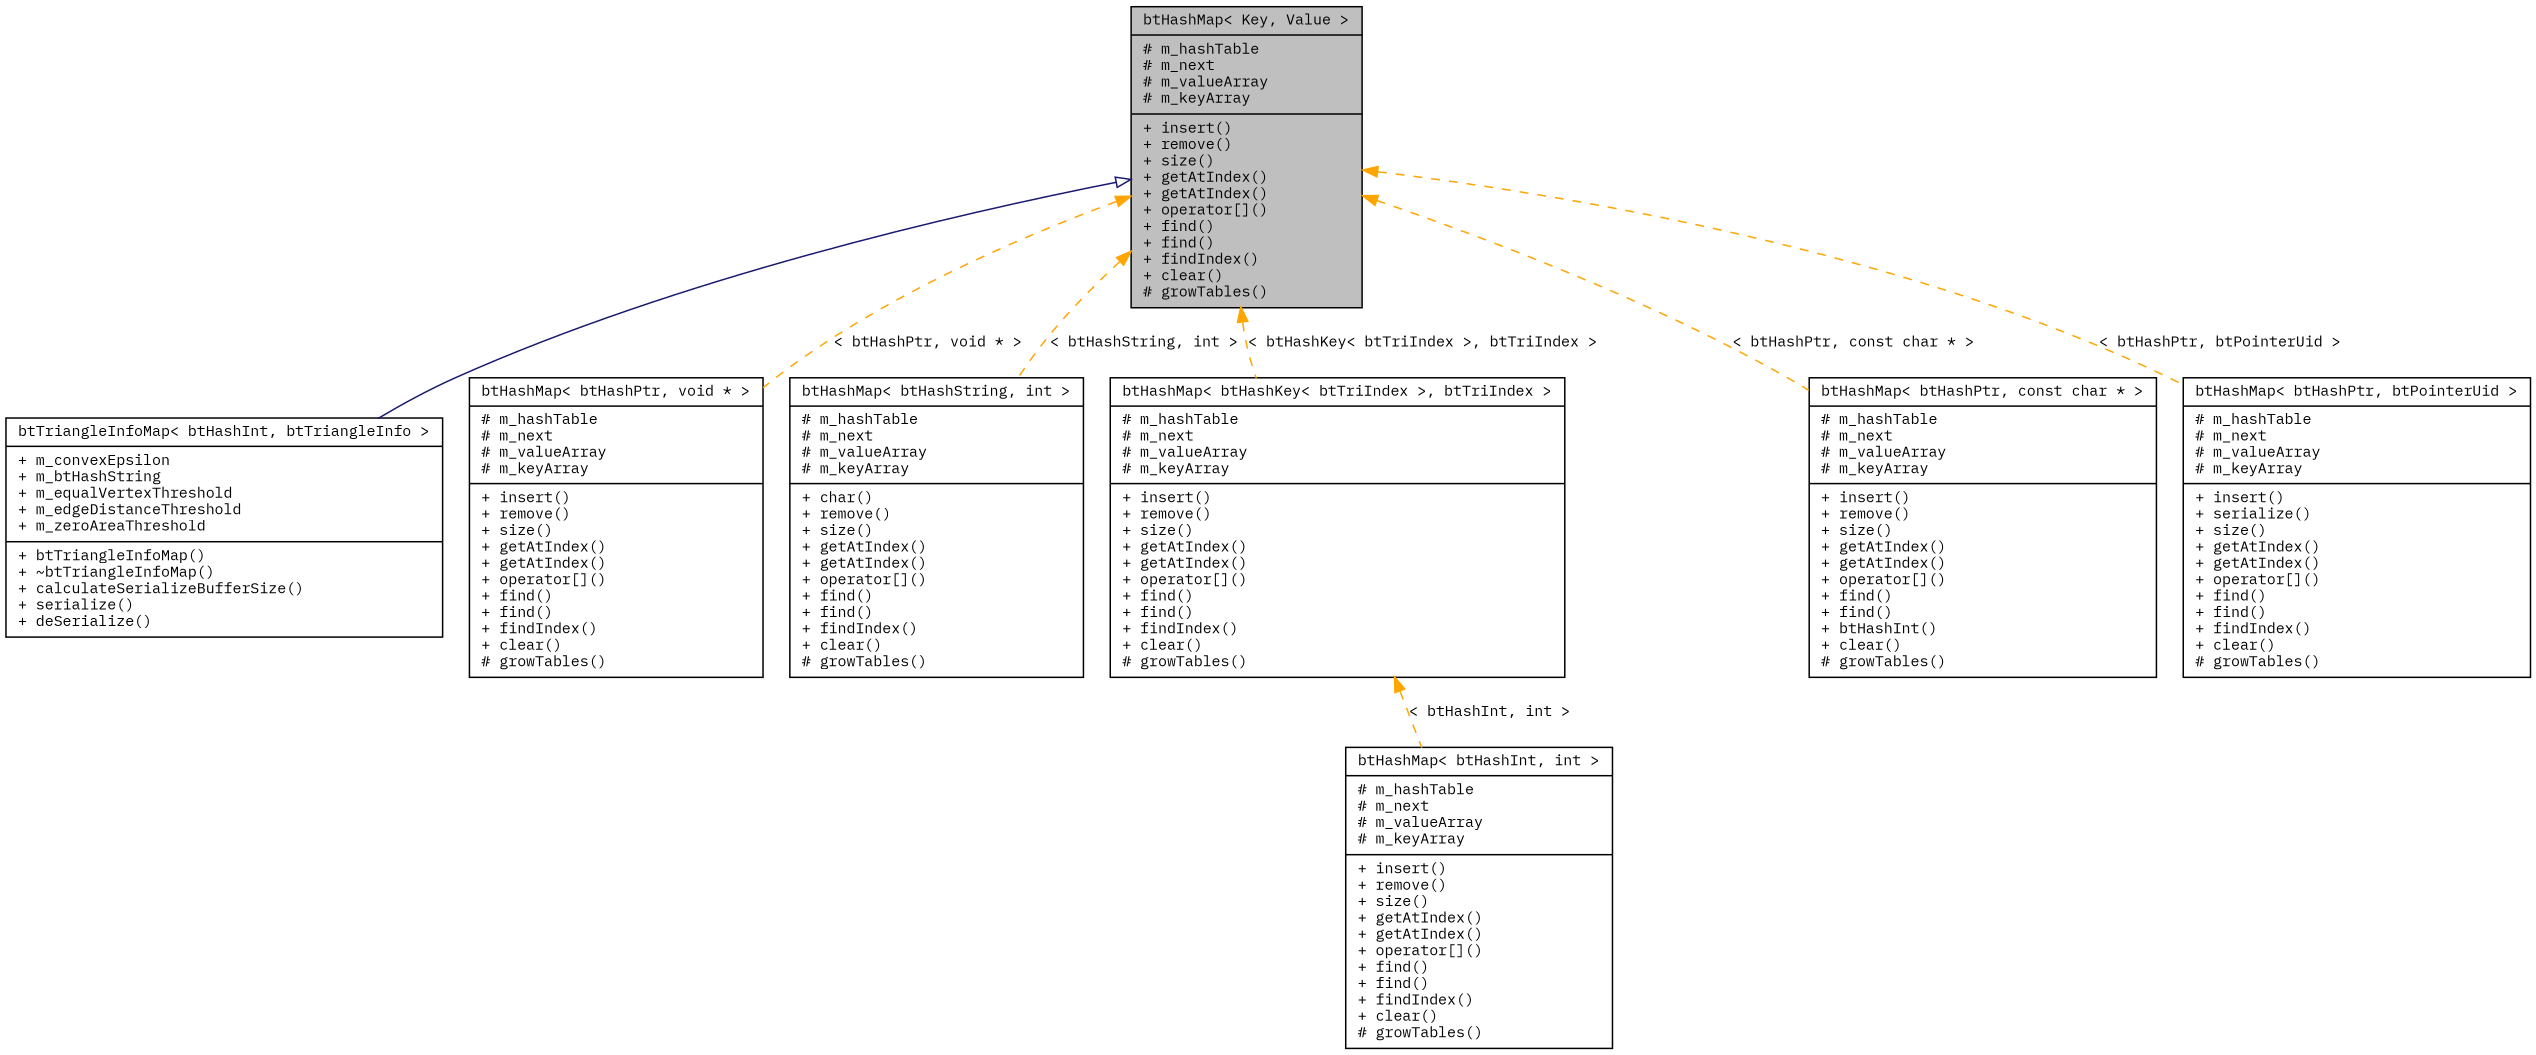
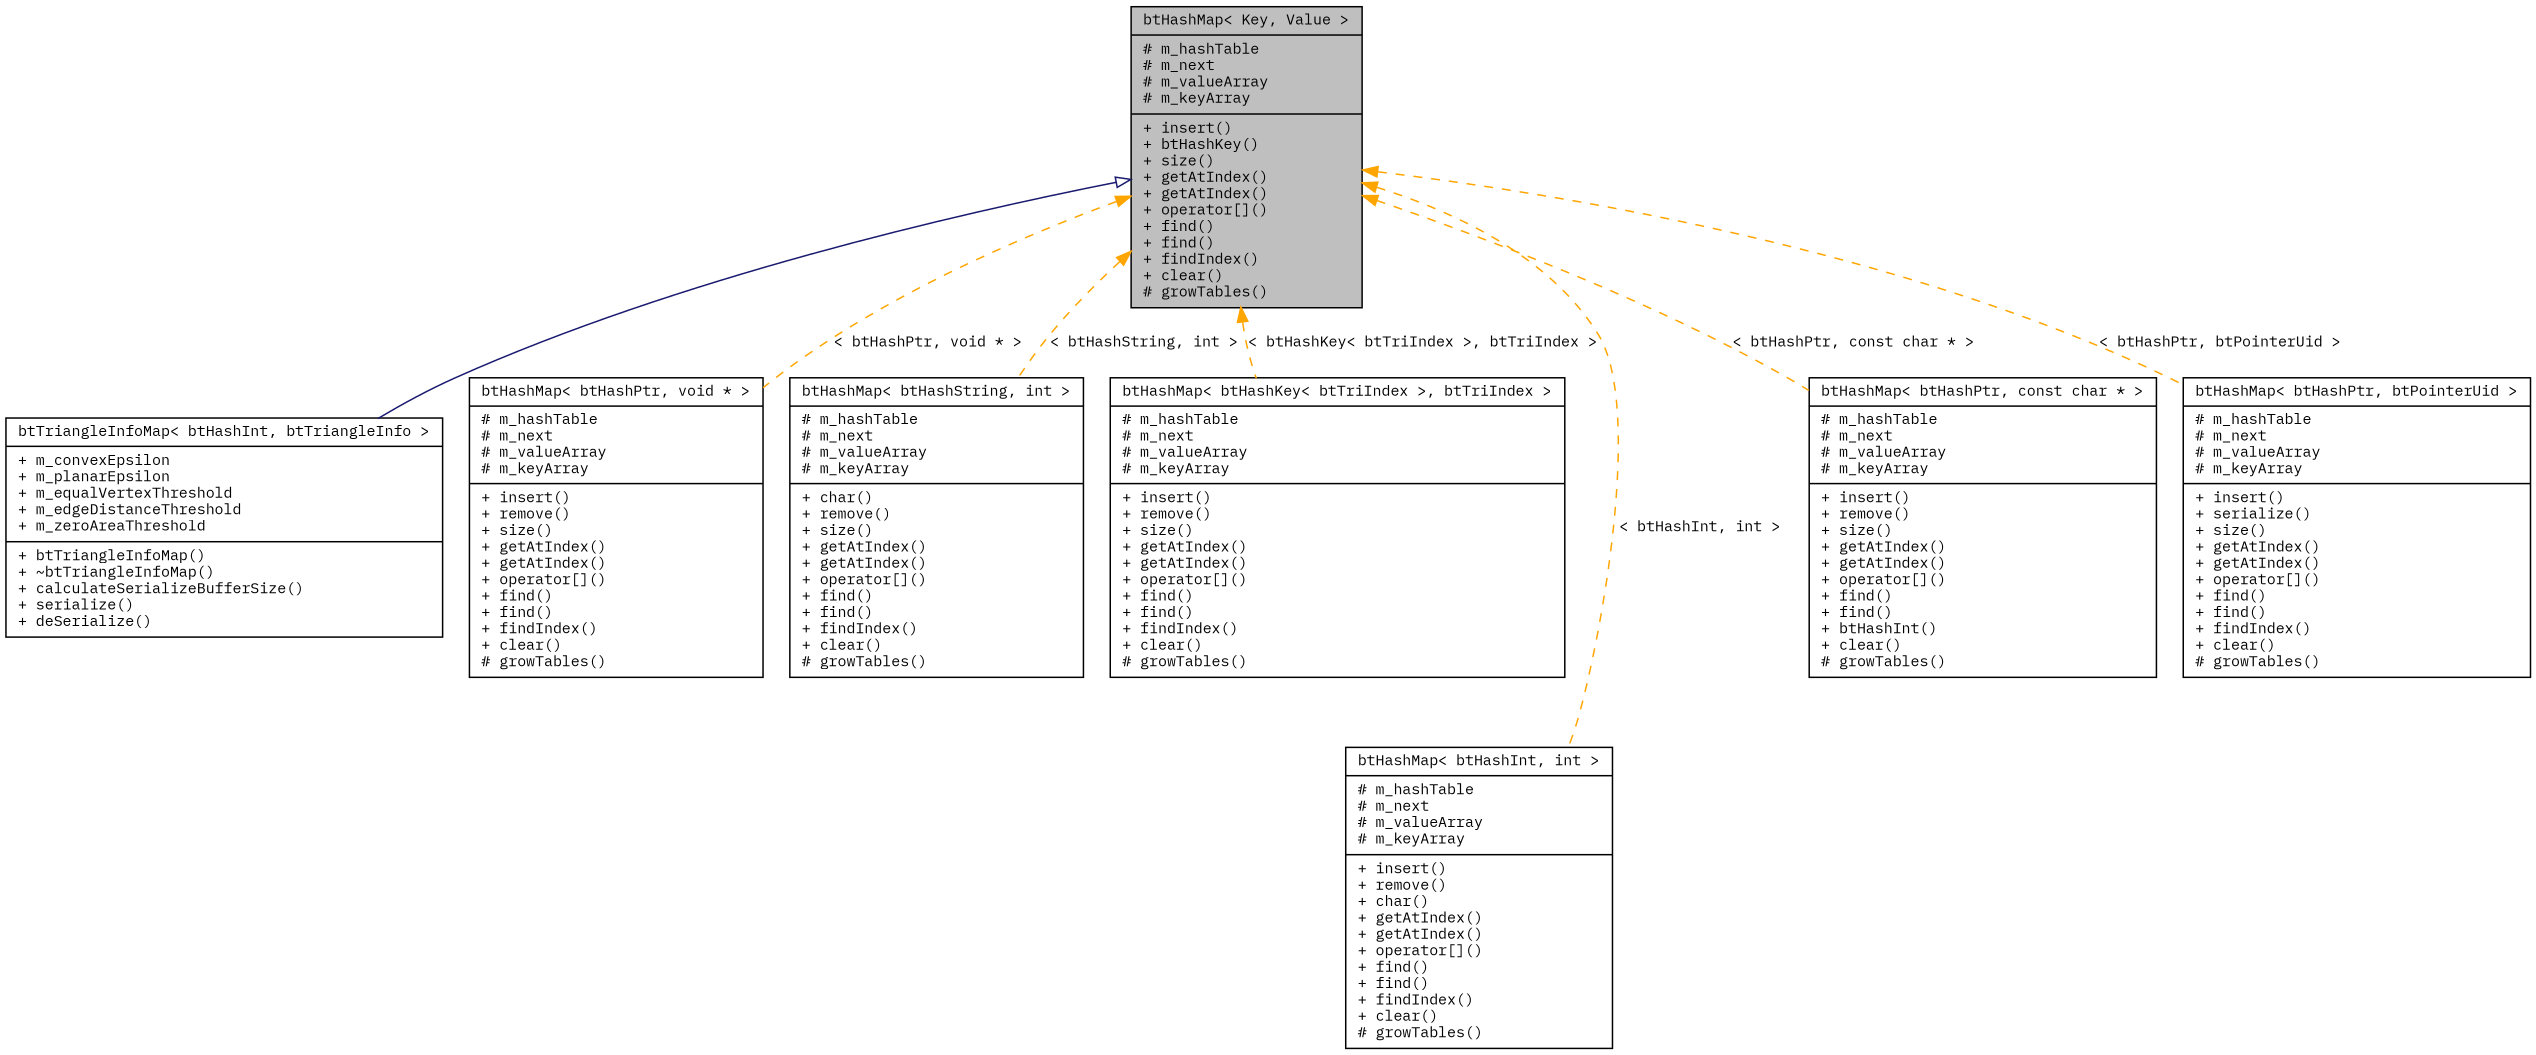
(1188, 145) -> (1202, 145)
(90, 477) -> (95, 477)
(1411, 719) -> (1616, 407)
(1394, 902) -> (1394, 902)
